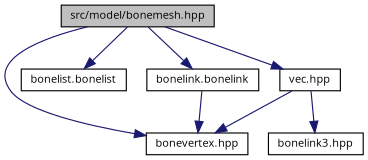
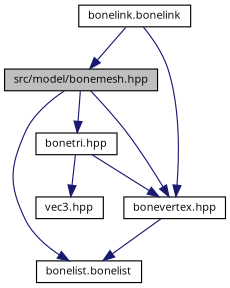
(166, 44) -> (112, 44)
(310, 80) -> (76, 144)
(316, 144) -> (70, 208)
none -> (137, 236)
